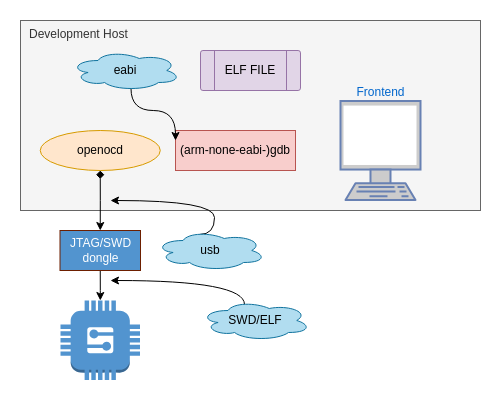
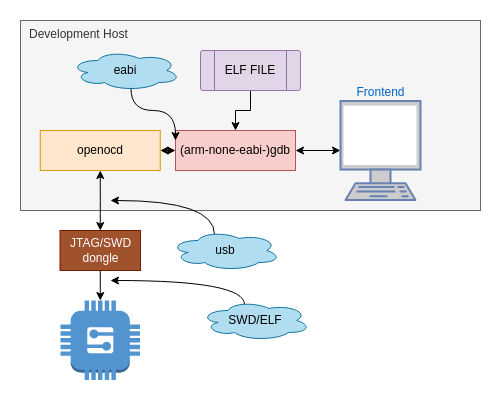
none -> (247, 111)
(100, 151) -> (100, 151)
none -> (168, 151)
none -> (318, 151)
(100, 179) -> (100, 179)
(100, 251) -> (100, 251)
(211, 251) -> (226, 251)
